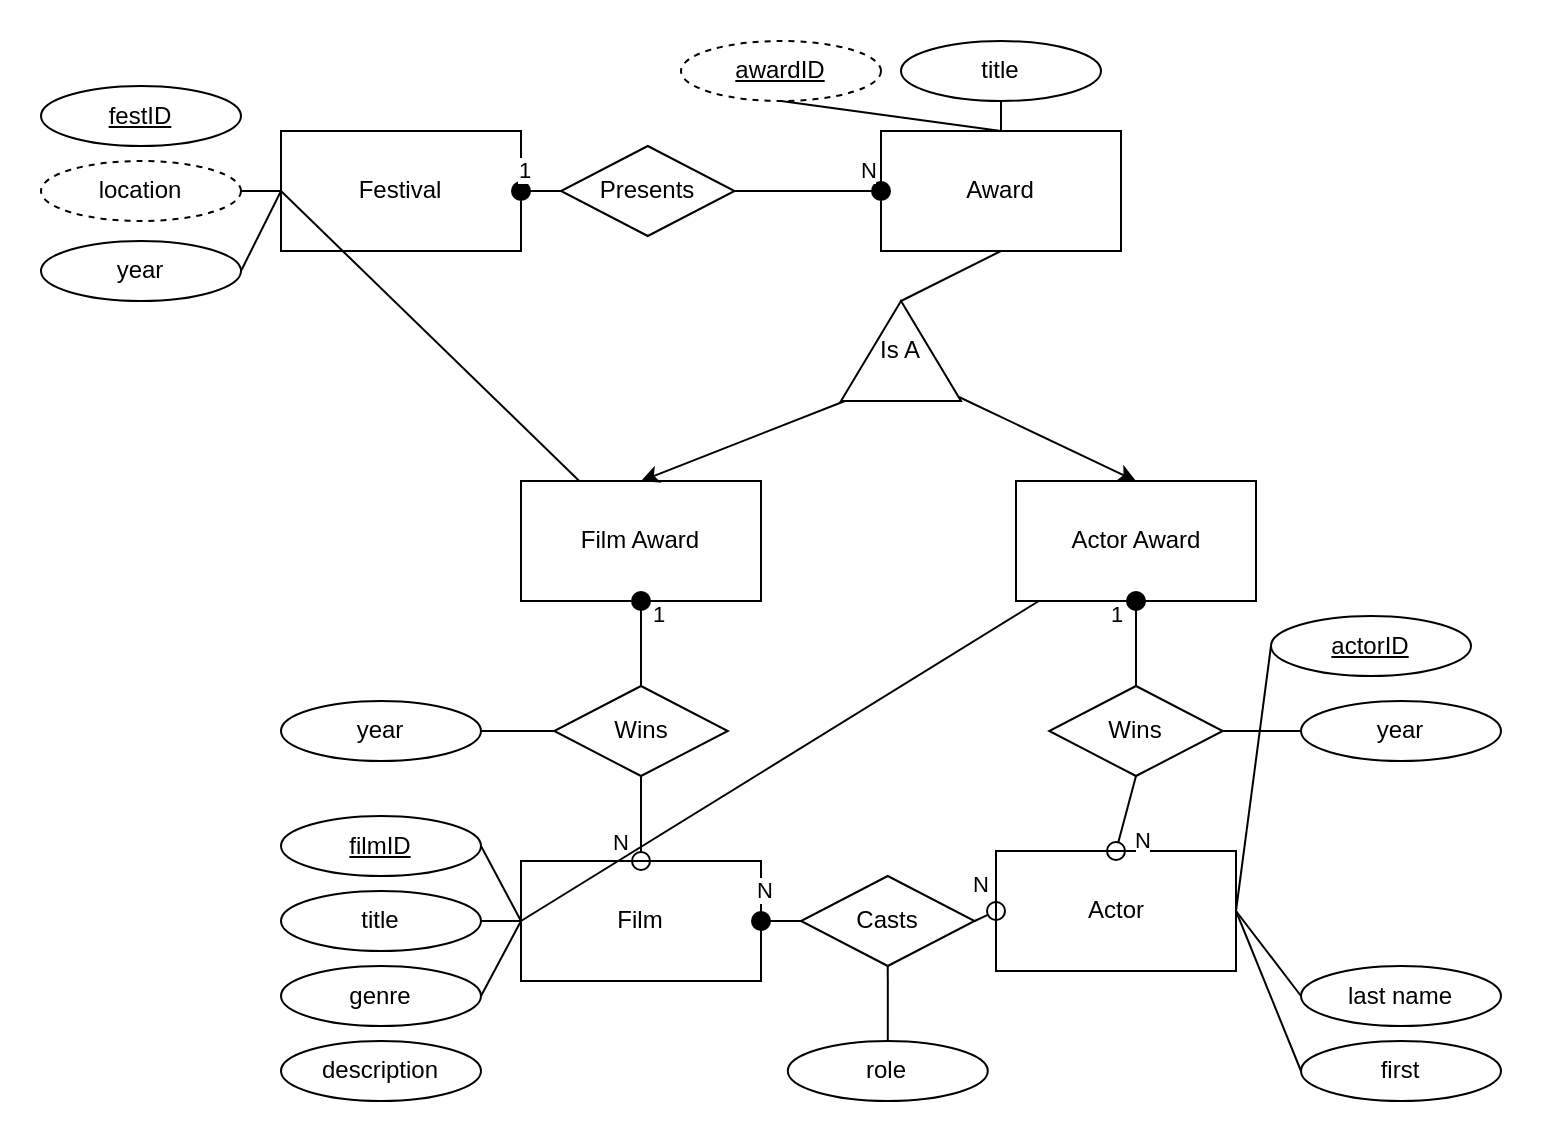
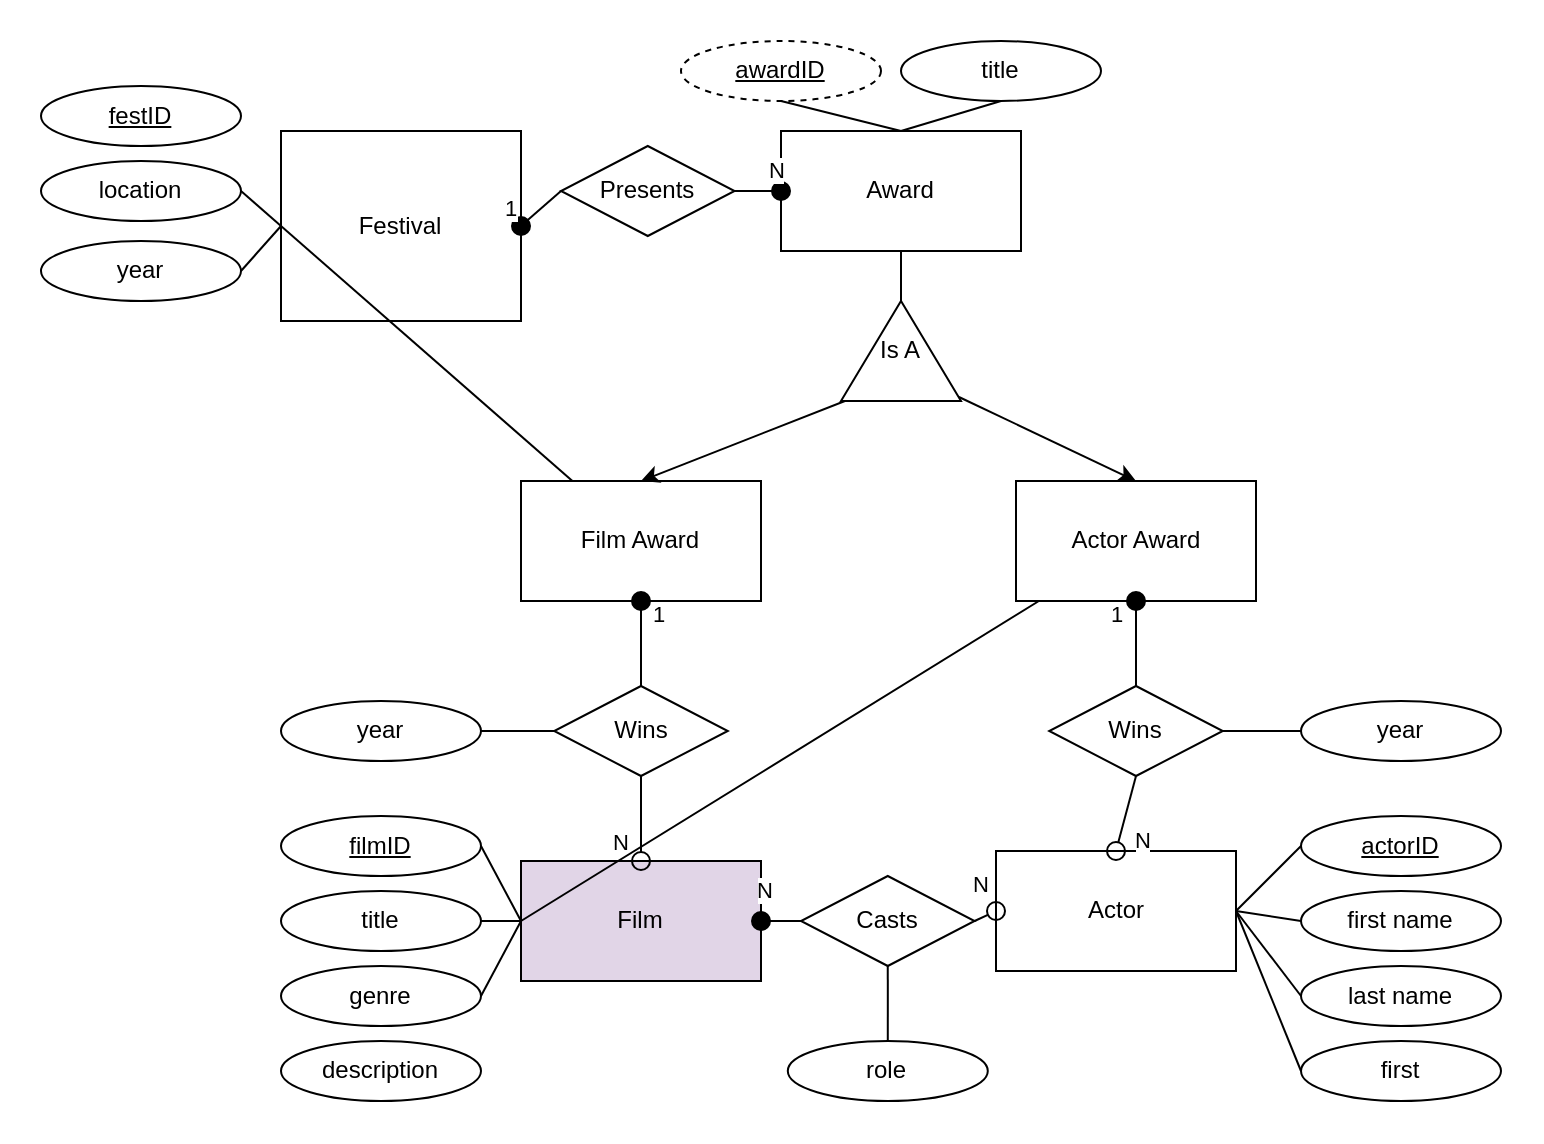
(141, 191) -> (141, 191)
(401, 191) -> (401, 226)
(1001, 191) -> (901, 191)
(1371, 646) -> (1401, 846)
none -> (1271, 916)
(641, 921) -> (641, 921)
none -> (1401, 921)
